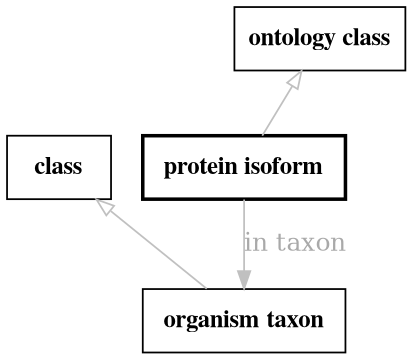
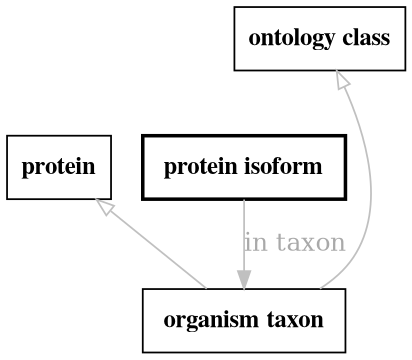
(277, 111) -> (371, 195)
(59, 167) -> (59, 167)
